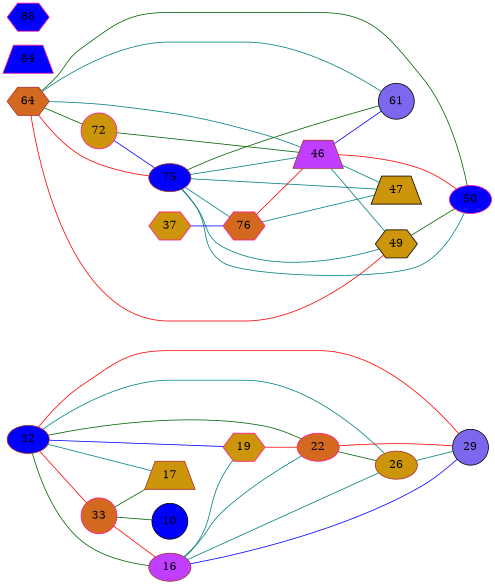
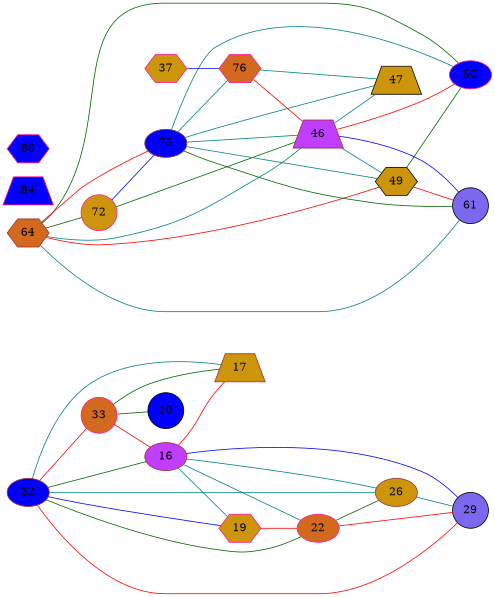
none -> (434, 194)
none -> (201, 413)
